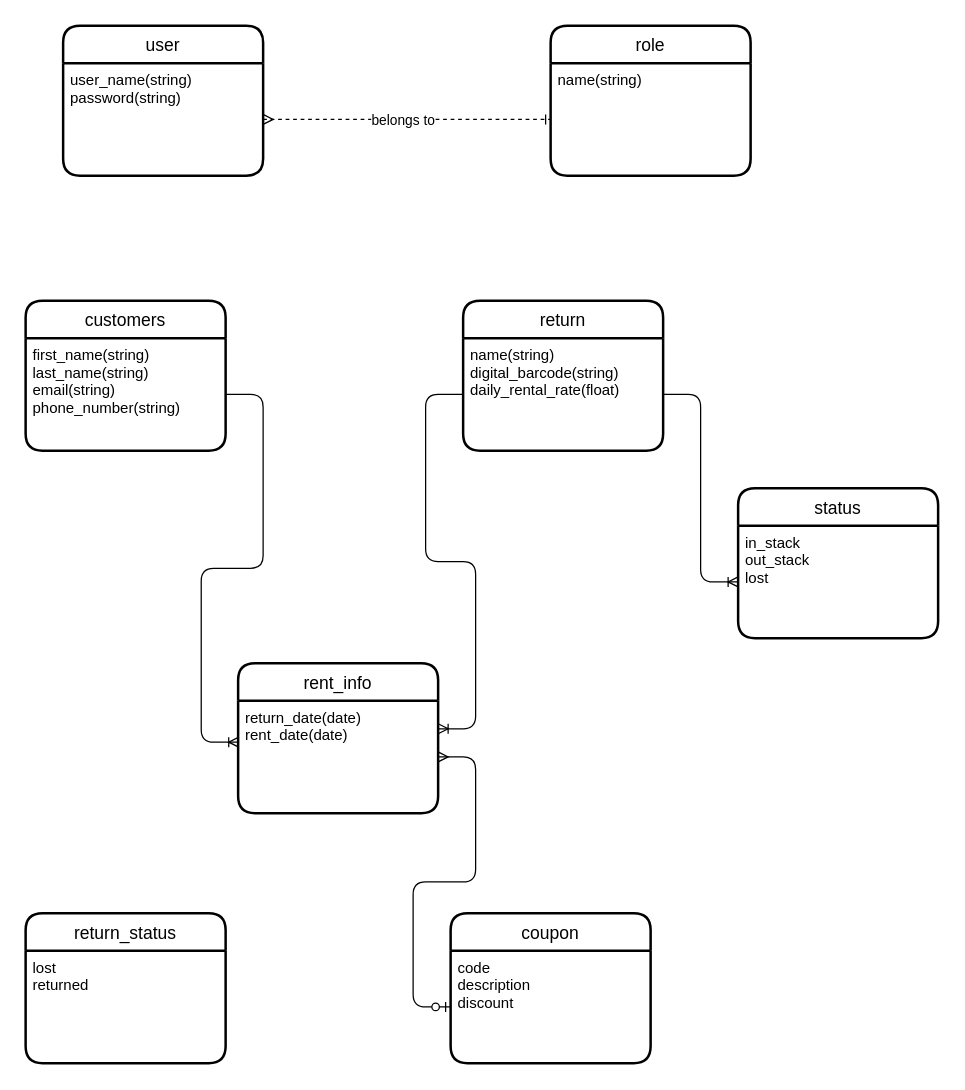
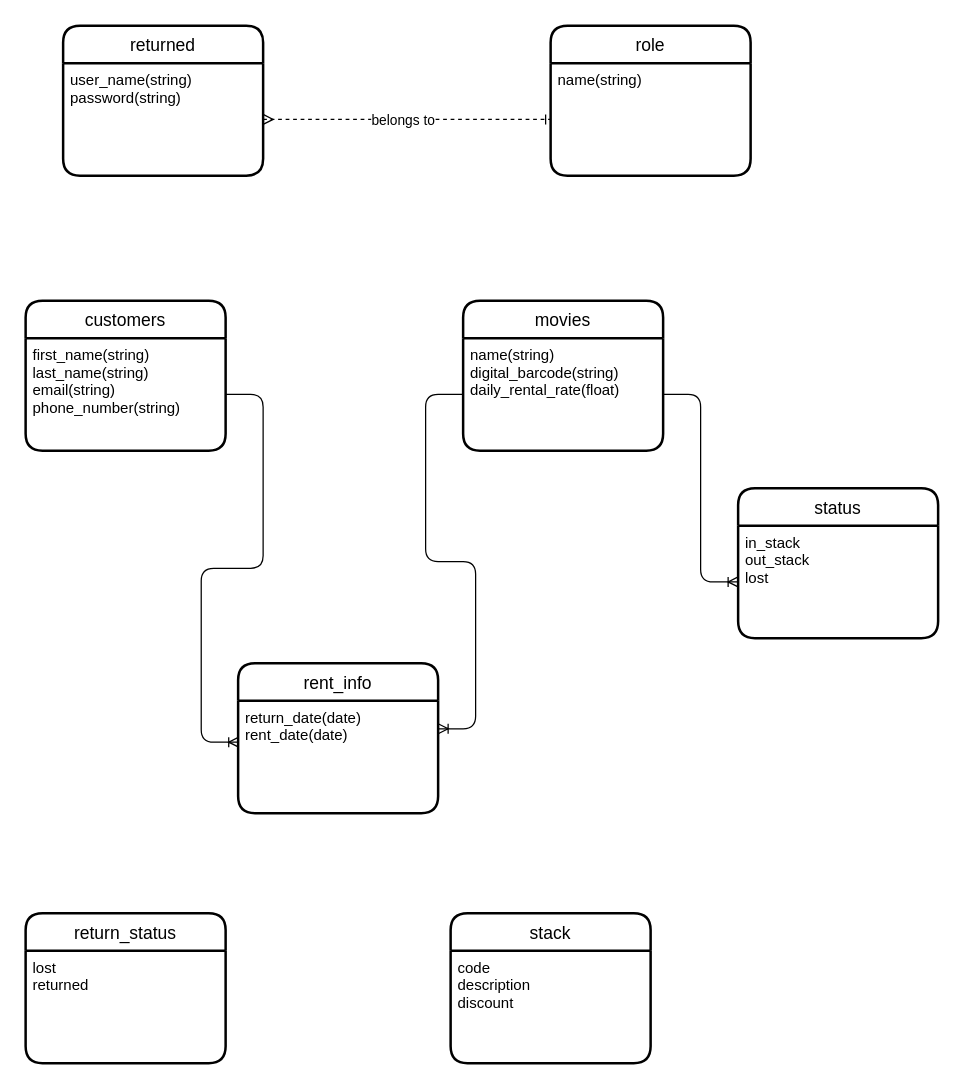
(163, 45) -> (163, 45)
(563, 320) -> (563, 320)
(445, 882) -> none
(550, 933) -> (550, 933)
